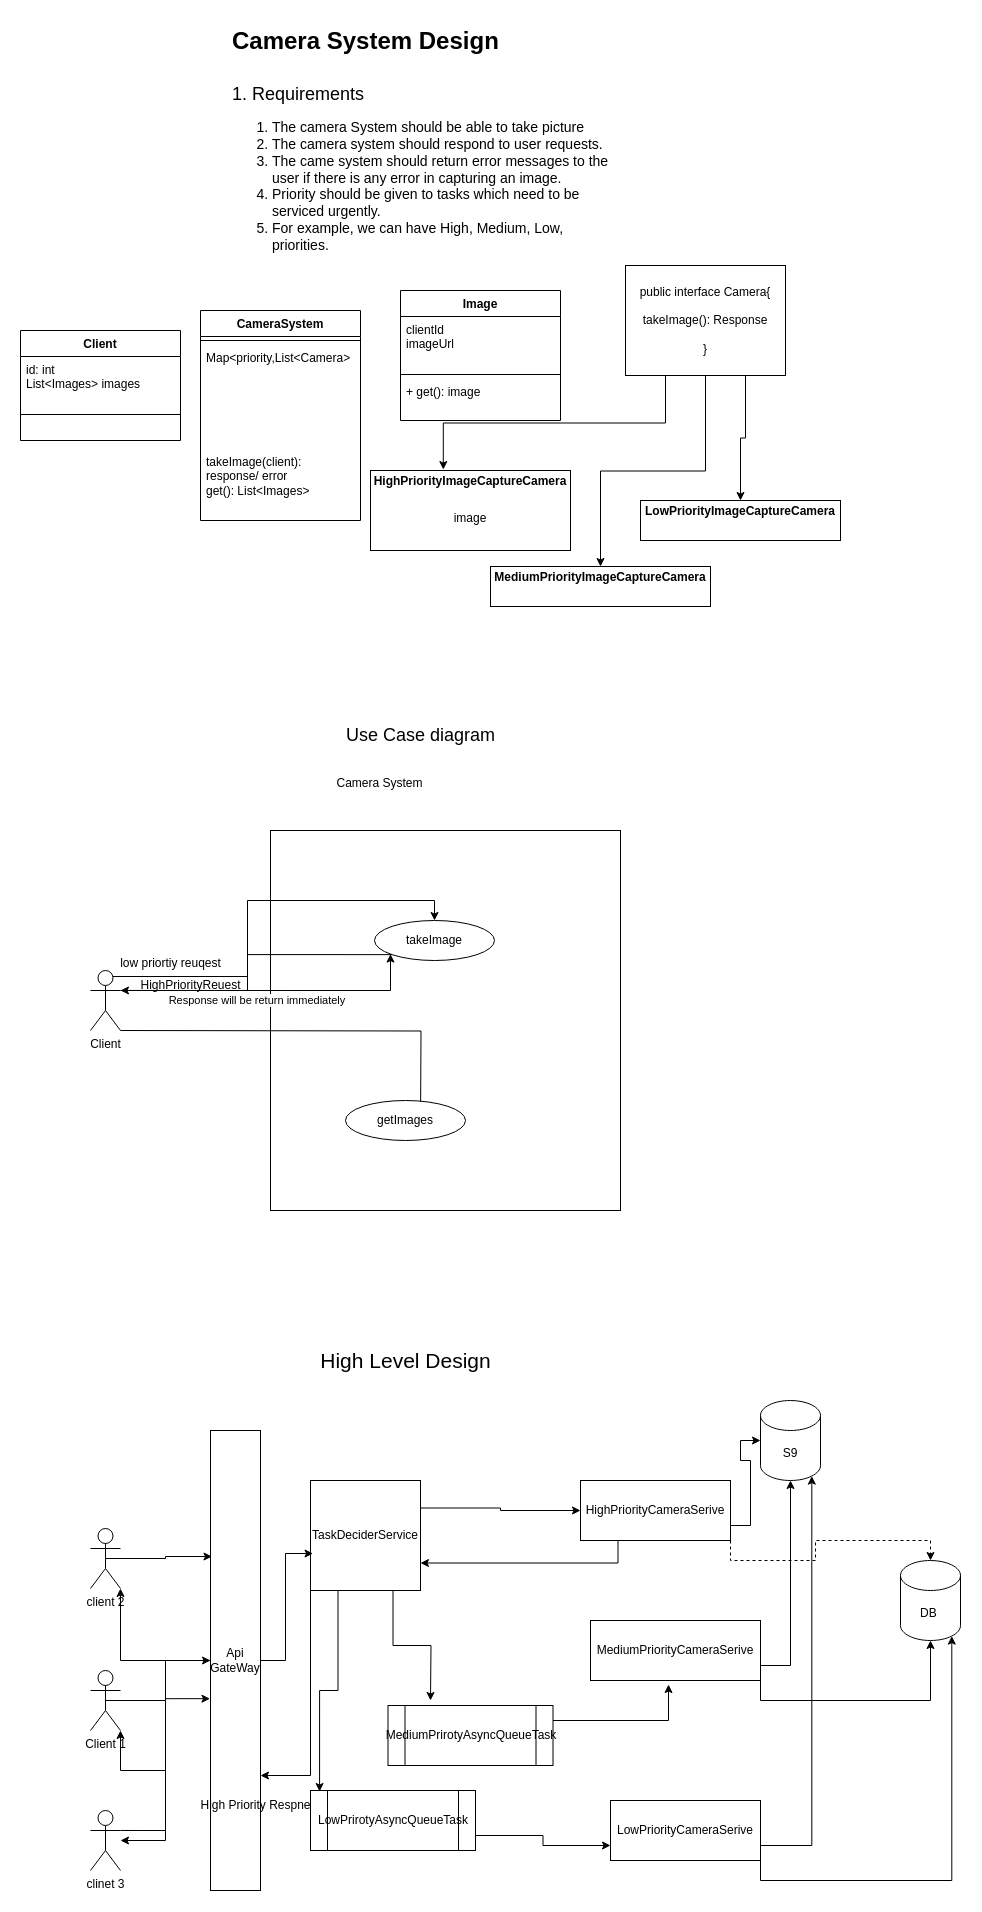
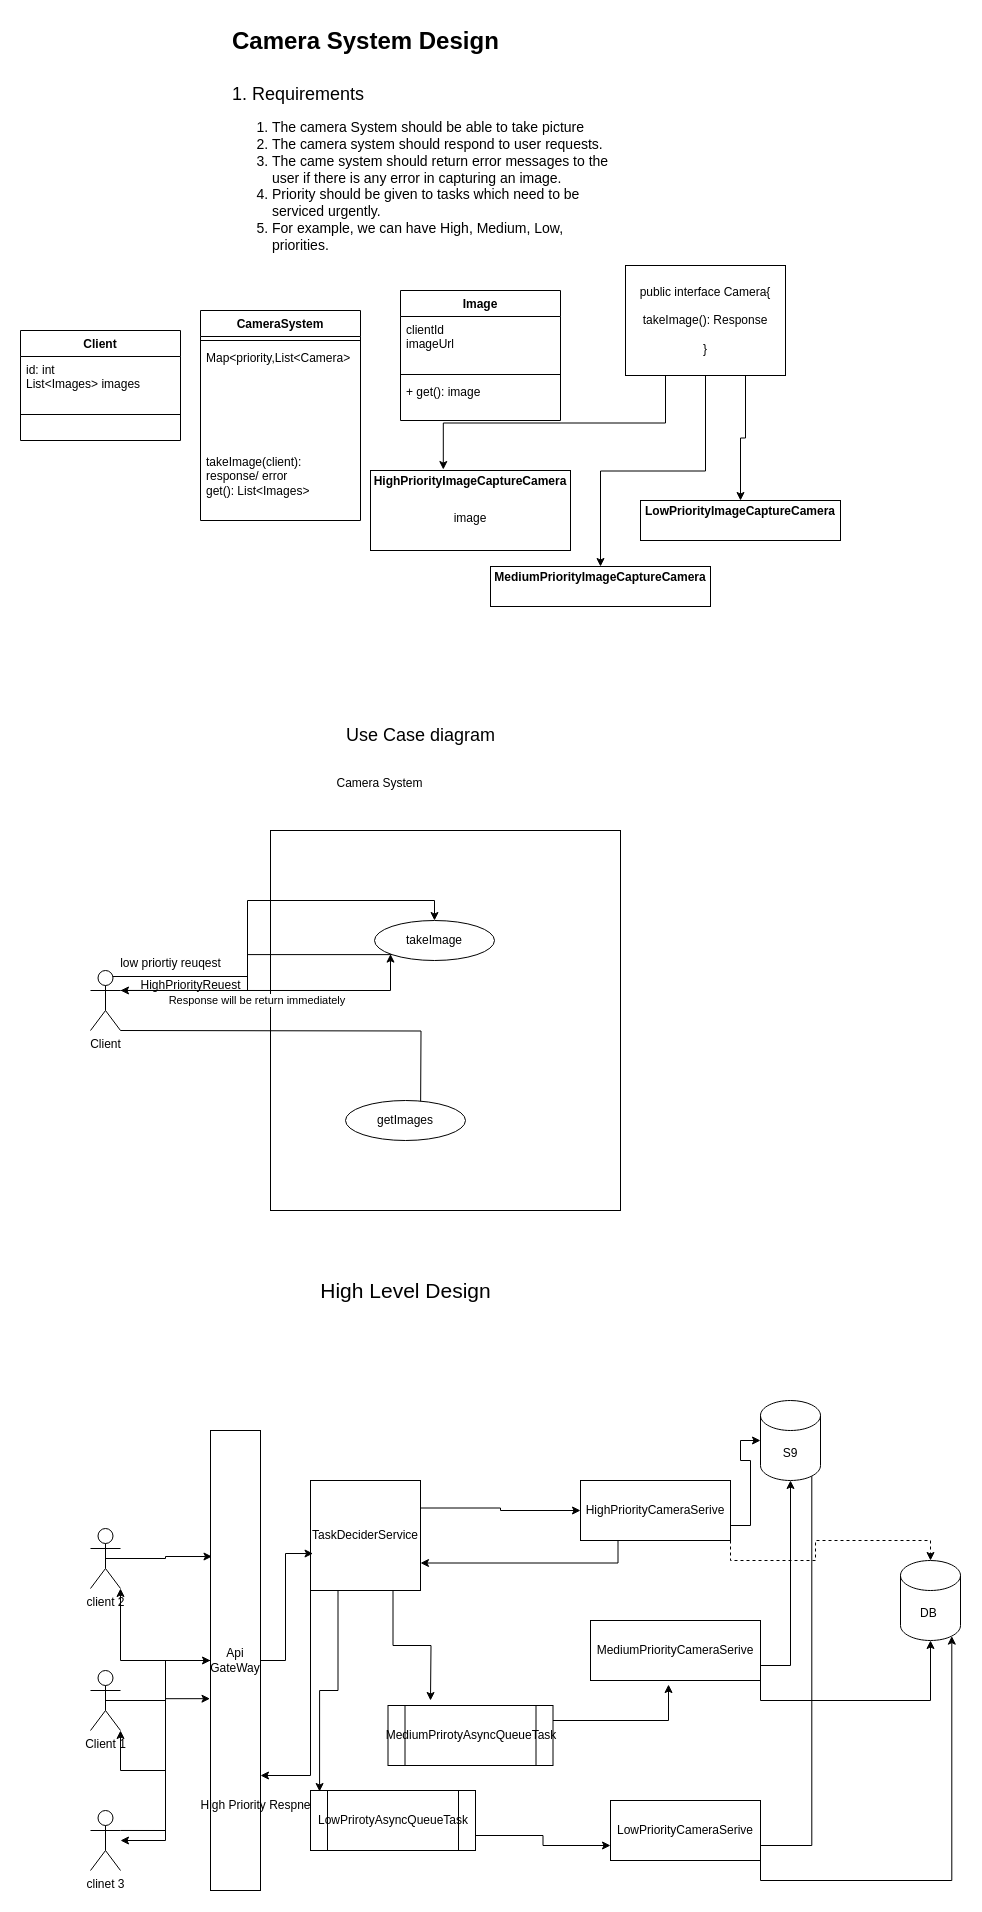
(406, 1361) -> (406, 1291)
(812, 1484) -> (812, 1481)
